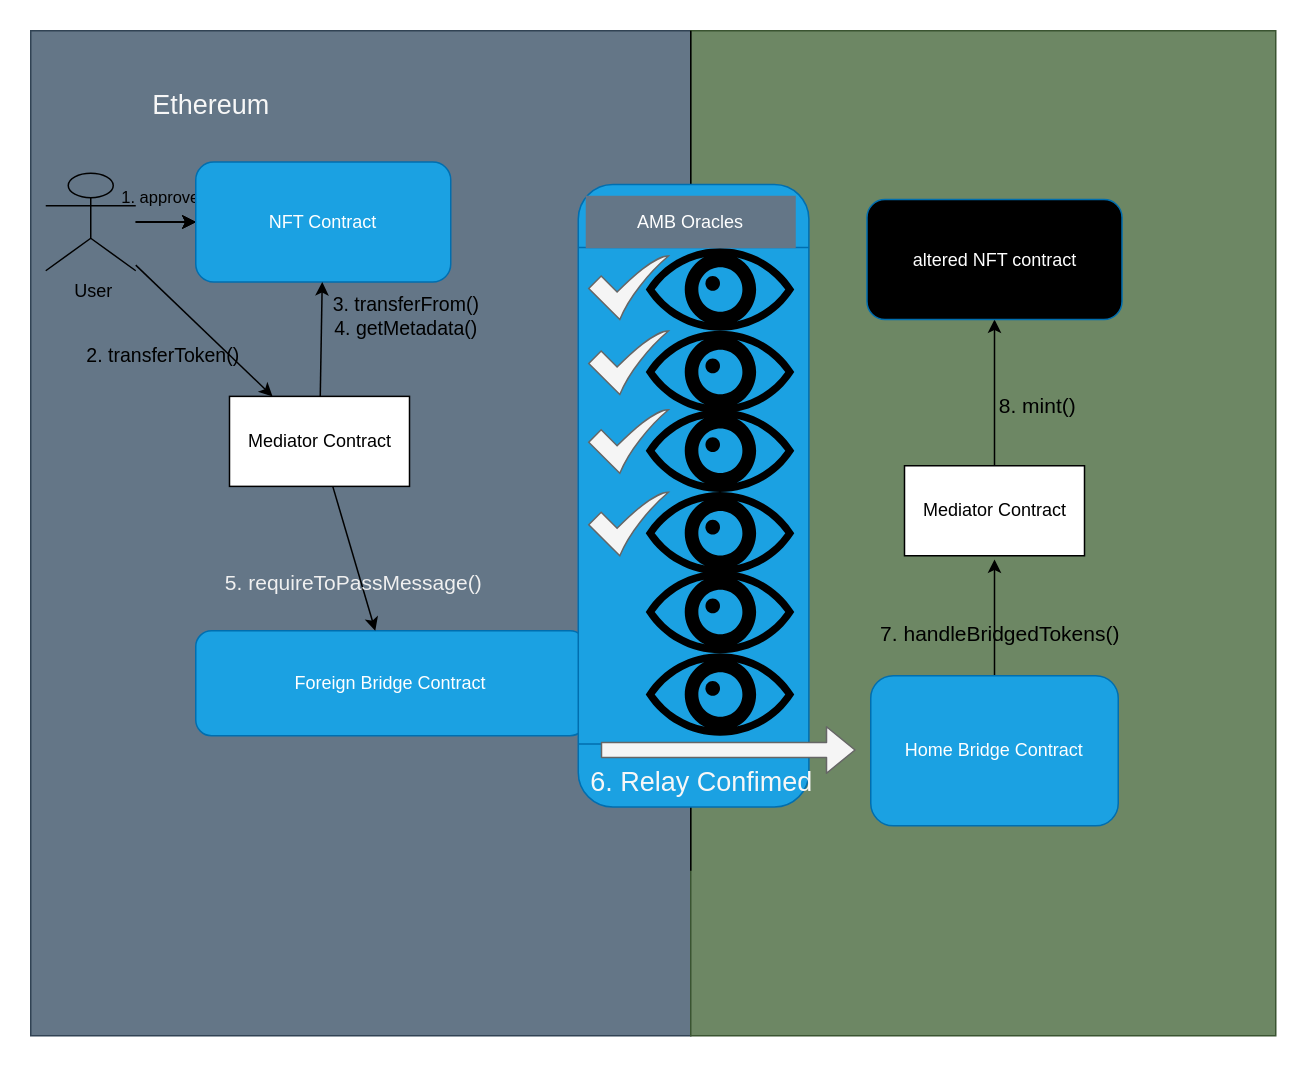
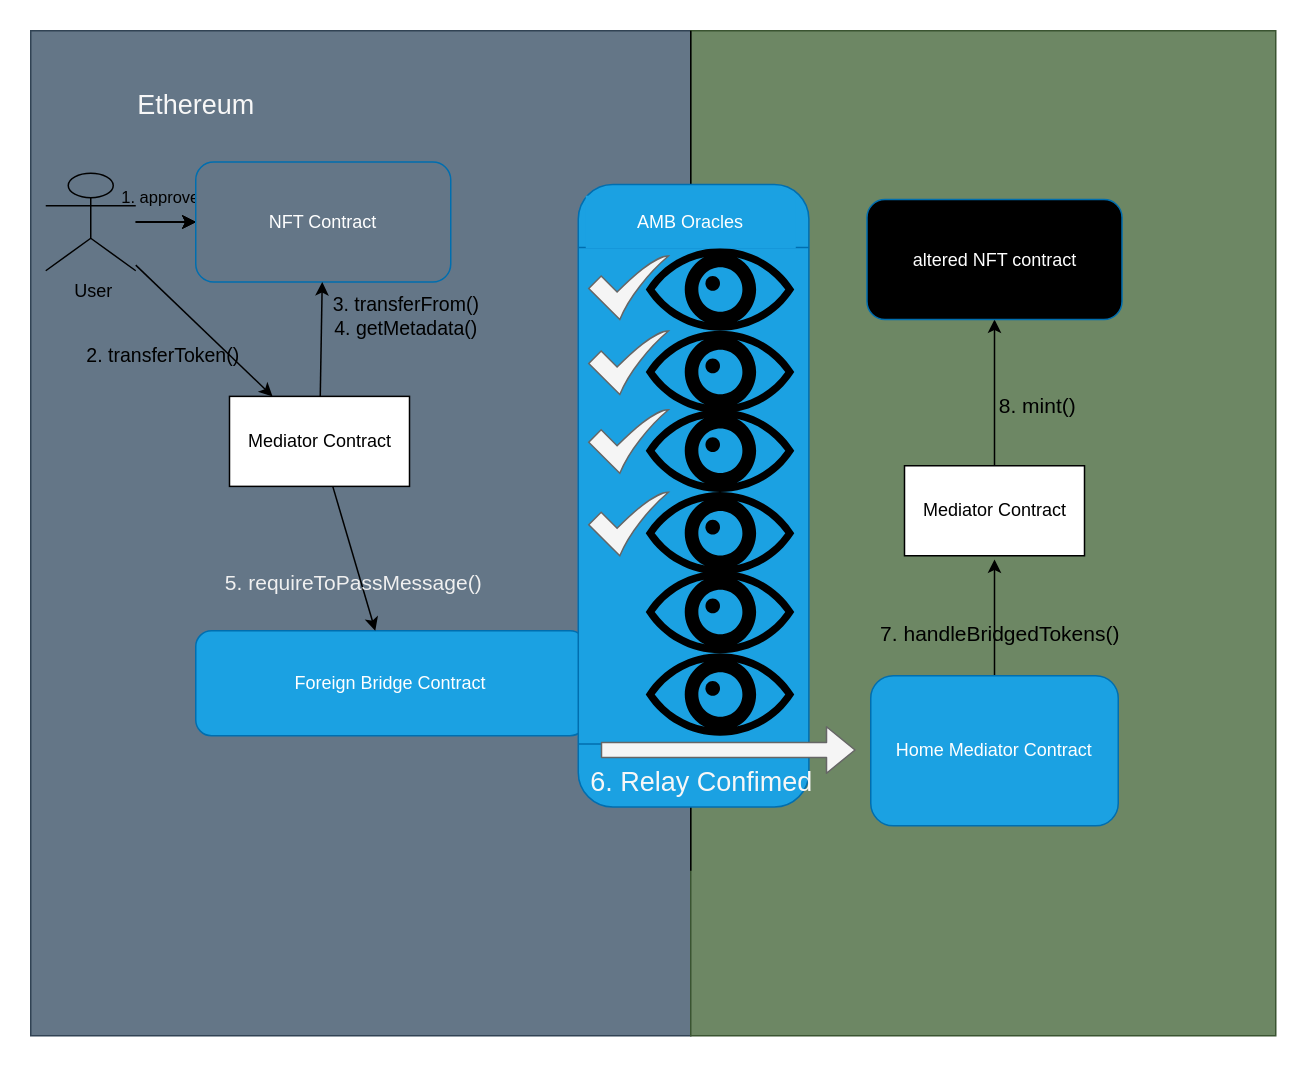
(211, 106) -> (196, 106)
(323, 222) -> (323, 222)
(691, 222) -> (691, 222)
(995, 751) -> (995, 751)
